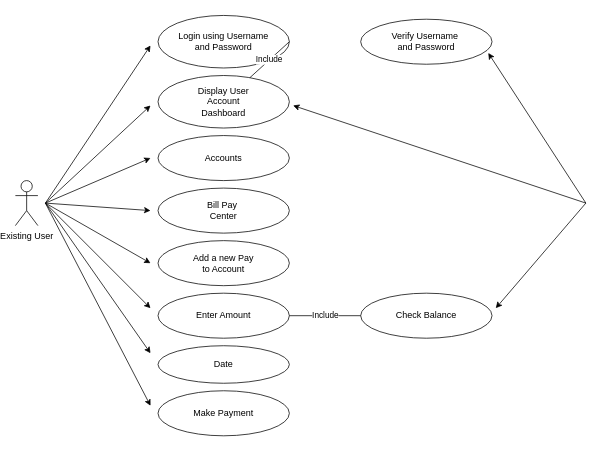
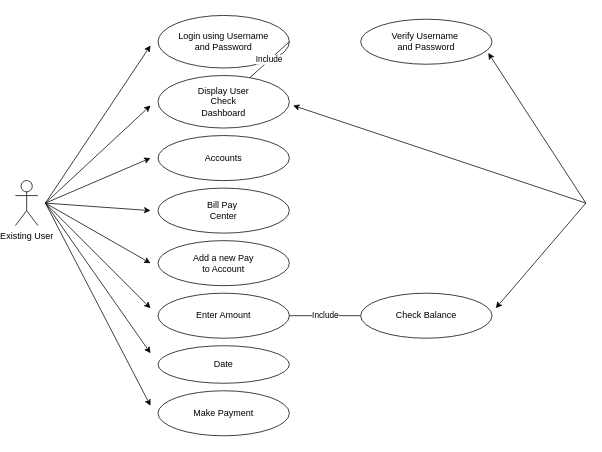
(224, 102) -> (224, 102)
